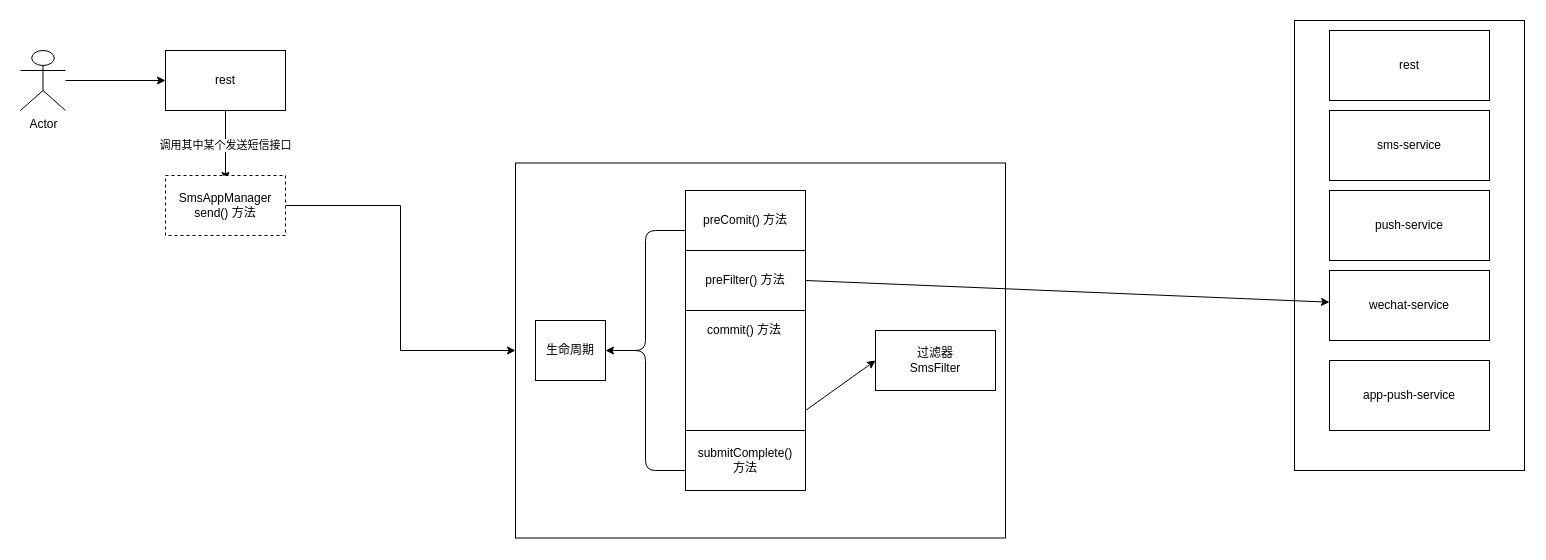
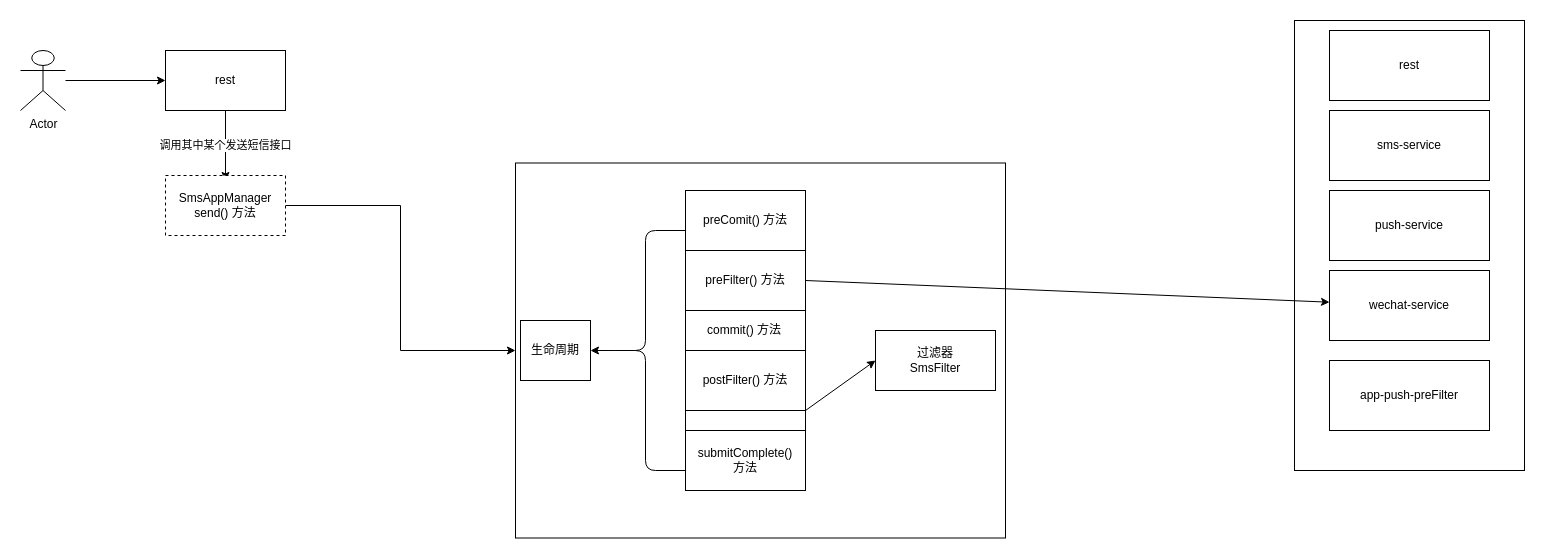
(571, 351) -> (556, 351)
none -> (746, 381)
(1410, 396) -> (1410, 396)
